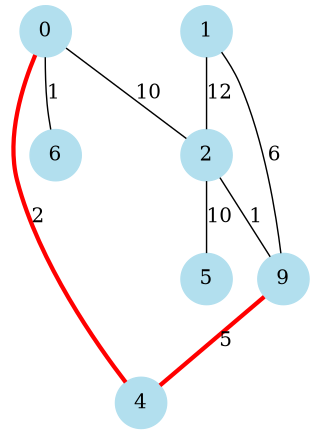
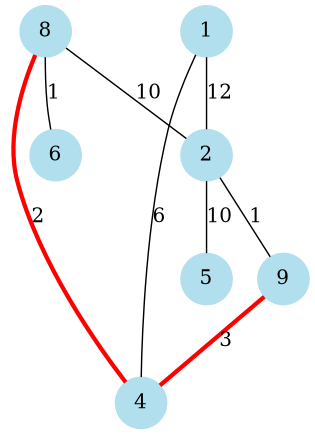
(46, 31) -> (46, 31)
(262, 149) -> (153, 213)
(226, 341) -> (226, 341)
